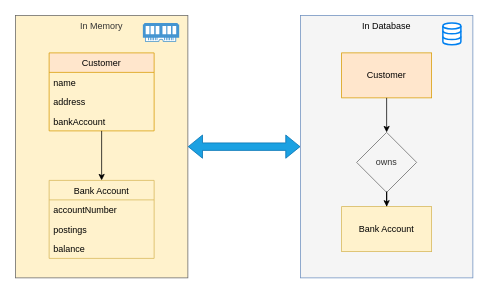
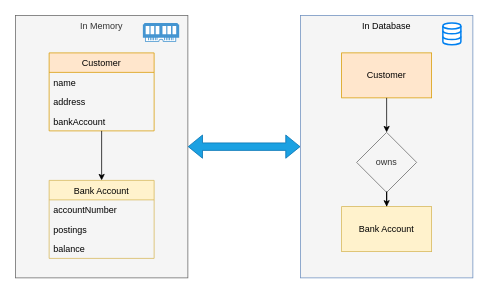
(102, 147) -> (102, 147)
